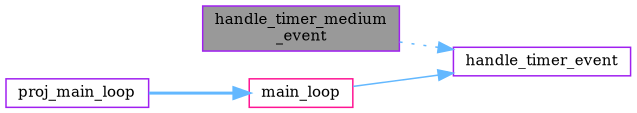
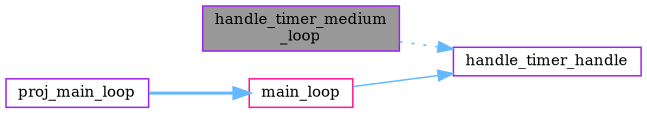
(301, 29) -> (301, 29)
(542, 62) -> (547, 62)
